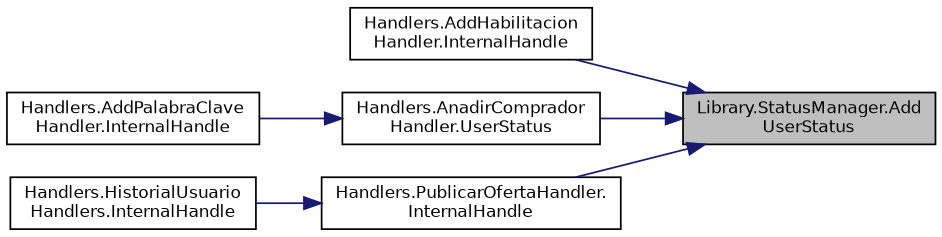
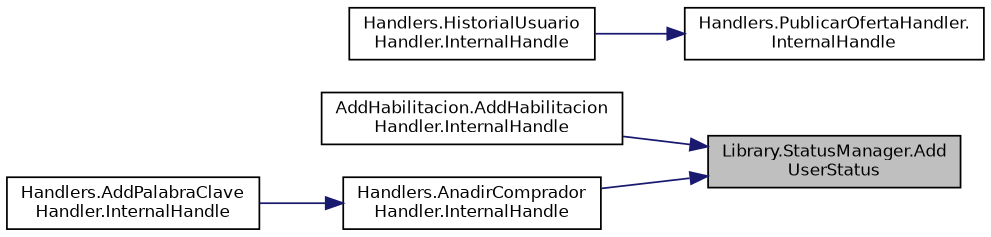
(471, 34) -> (472, 118)
(471, 118) -> (472, 203)
(632, 163) -> none
(133, 203) -> (472, 34)
